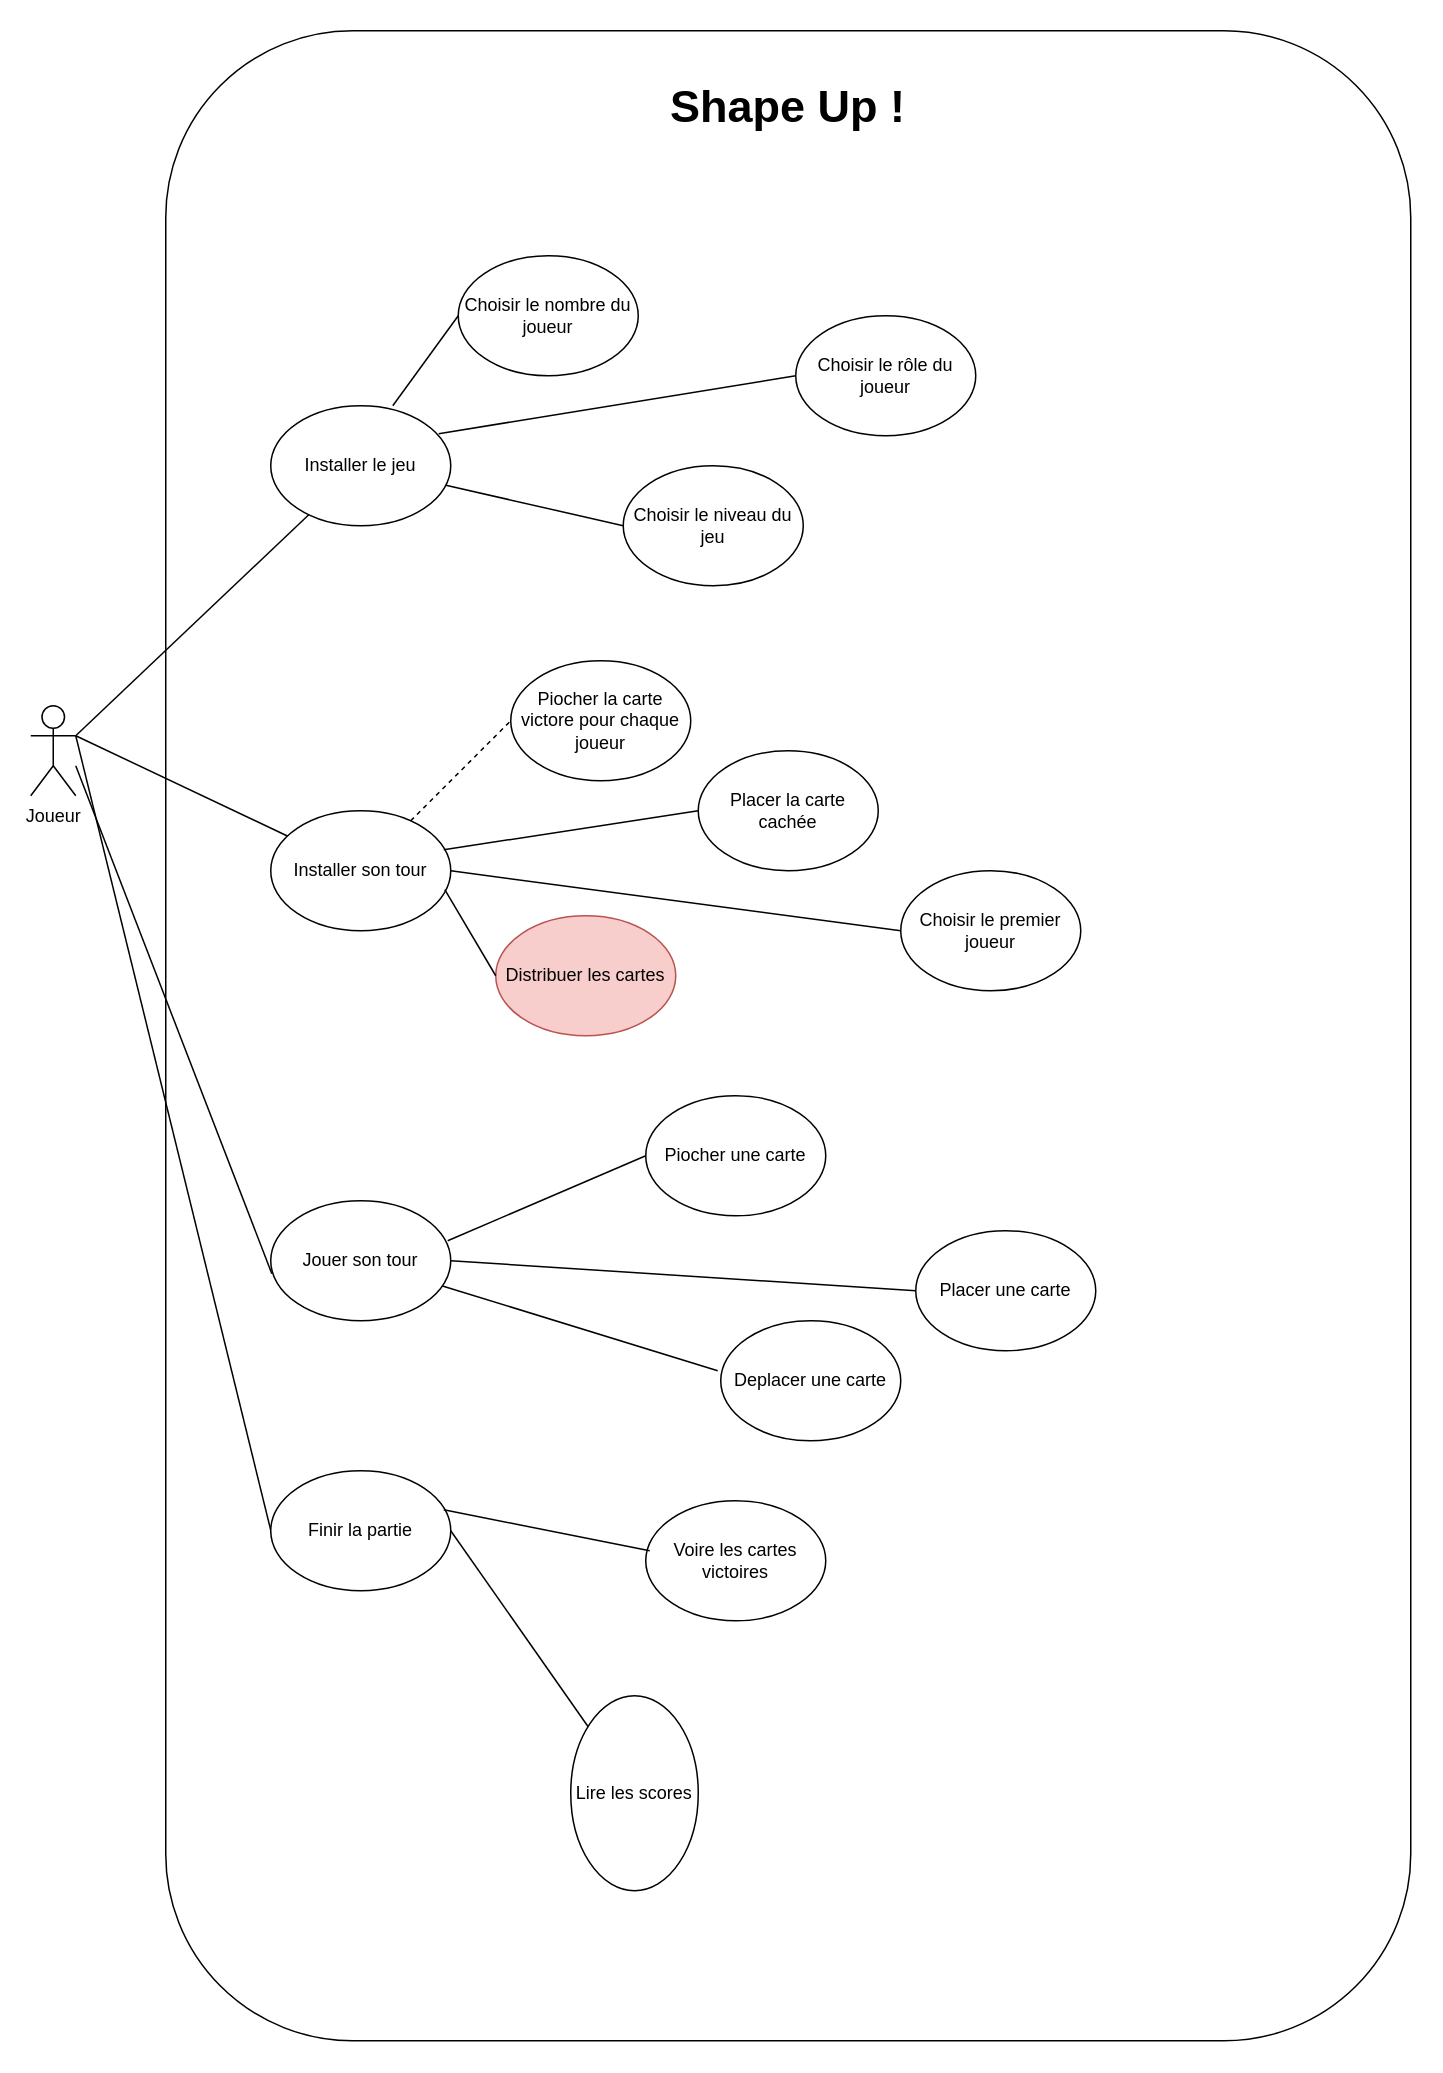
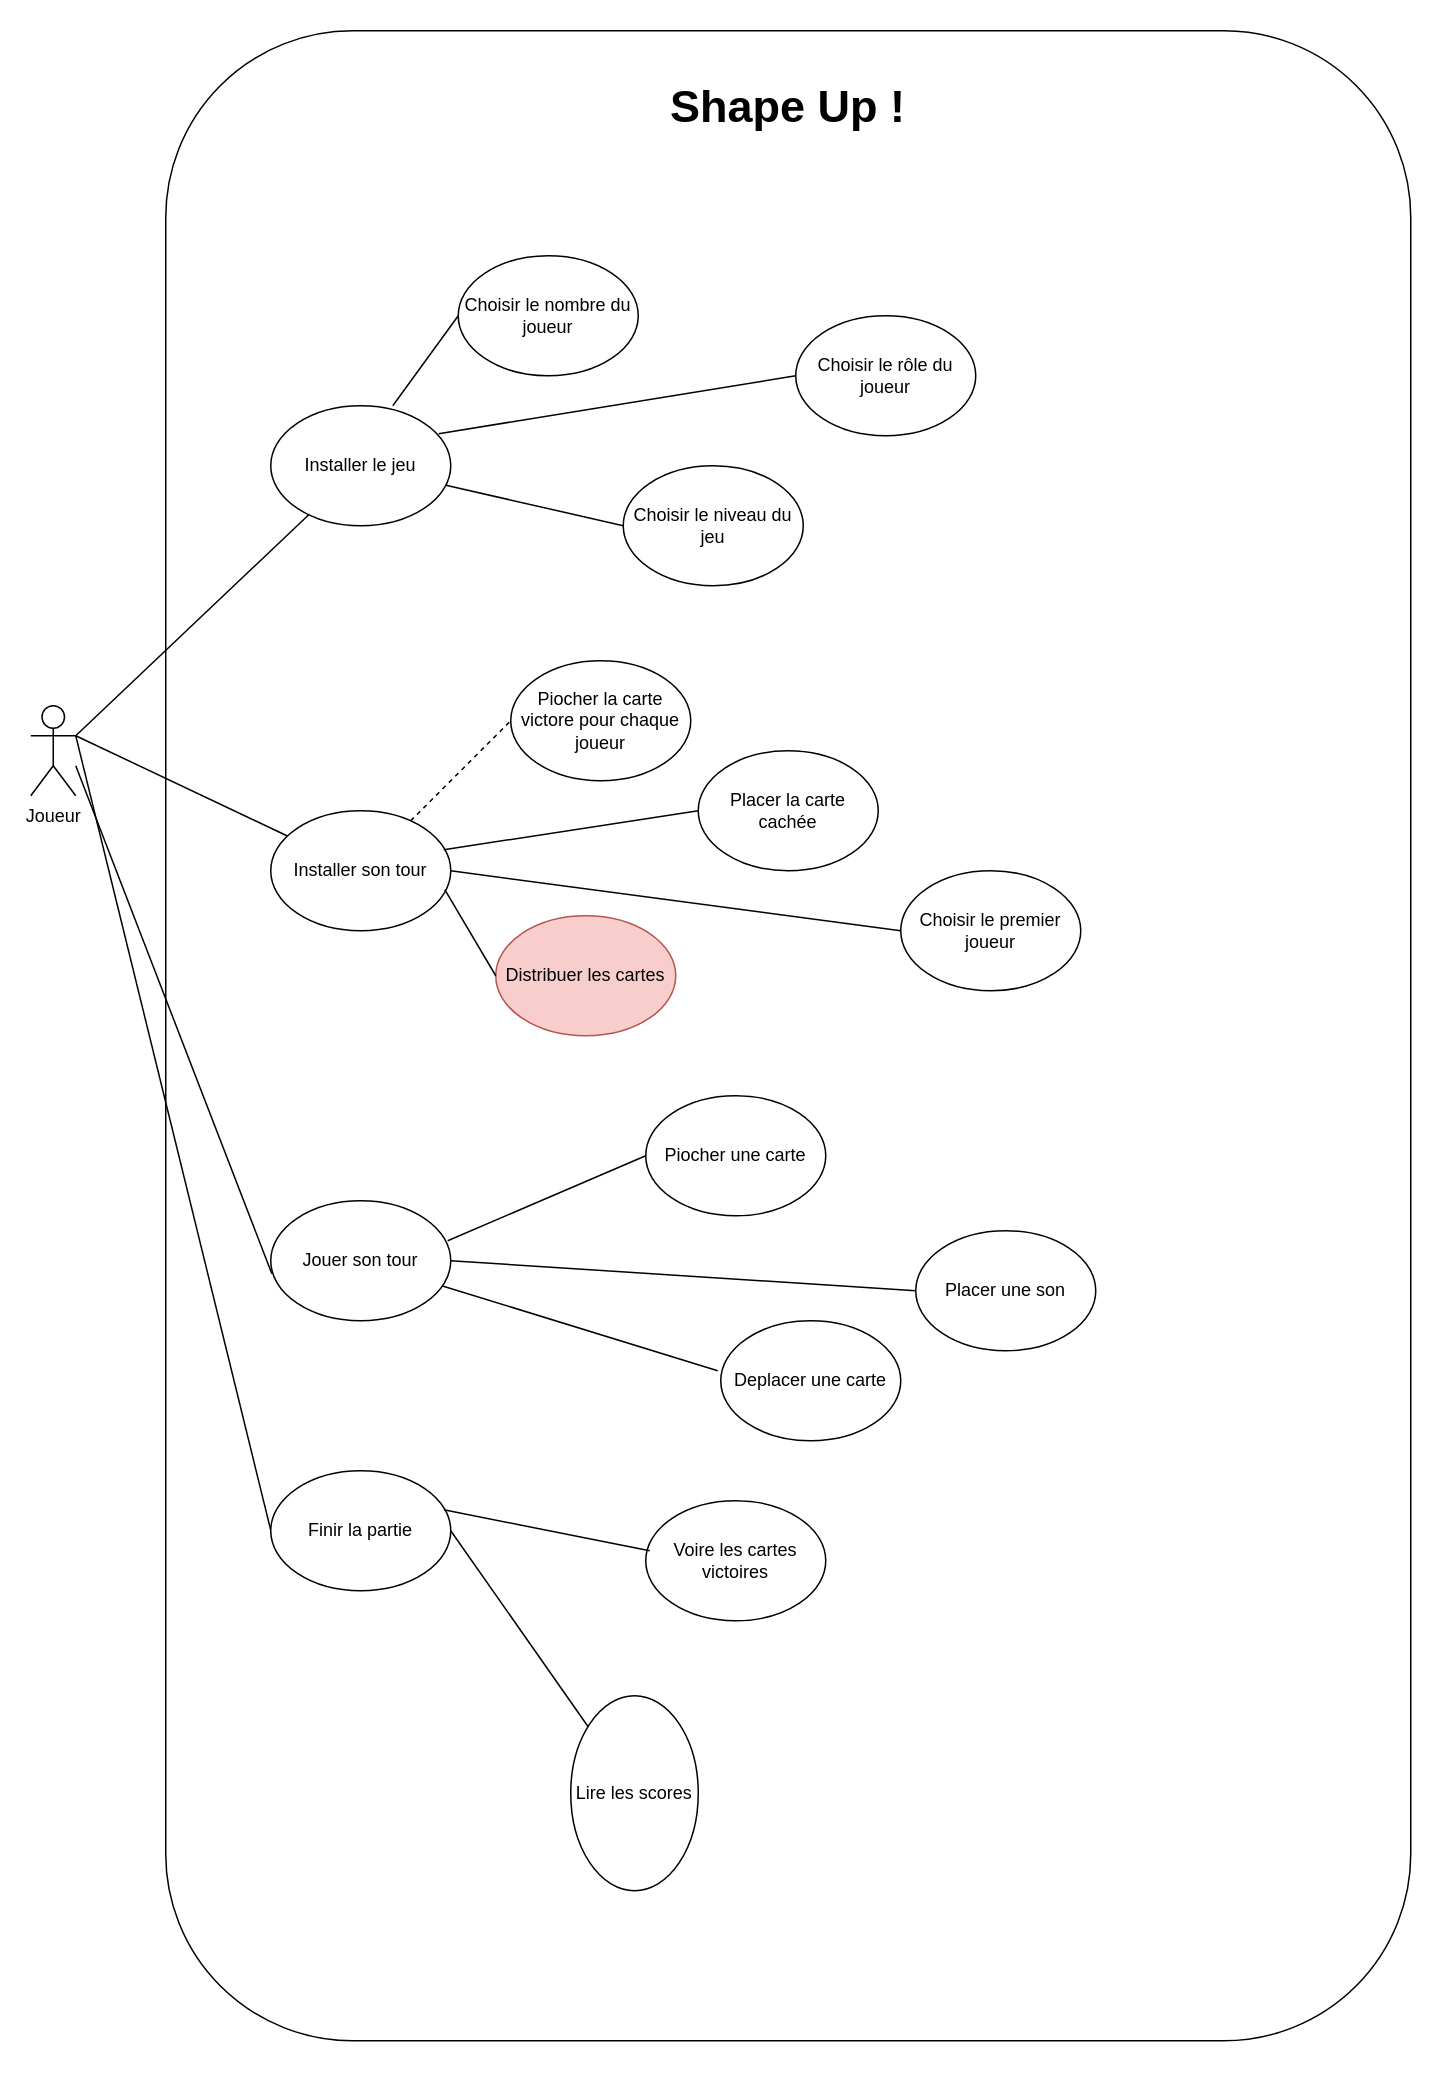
(1006, 1291) -> (1006, 1291)
